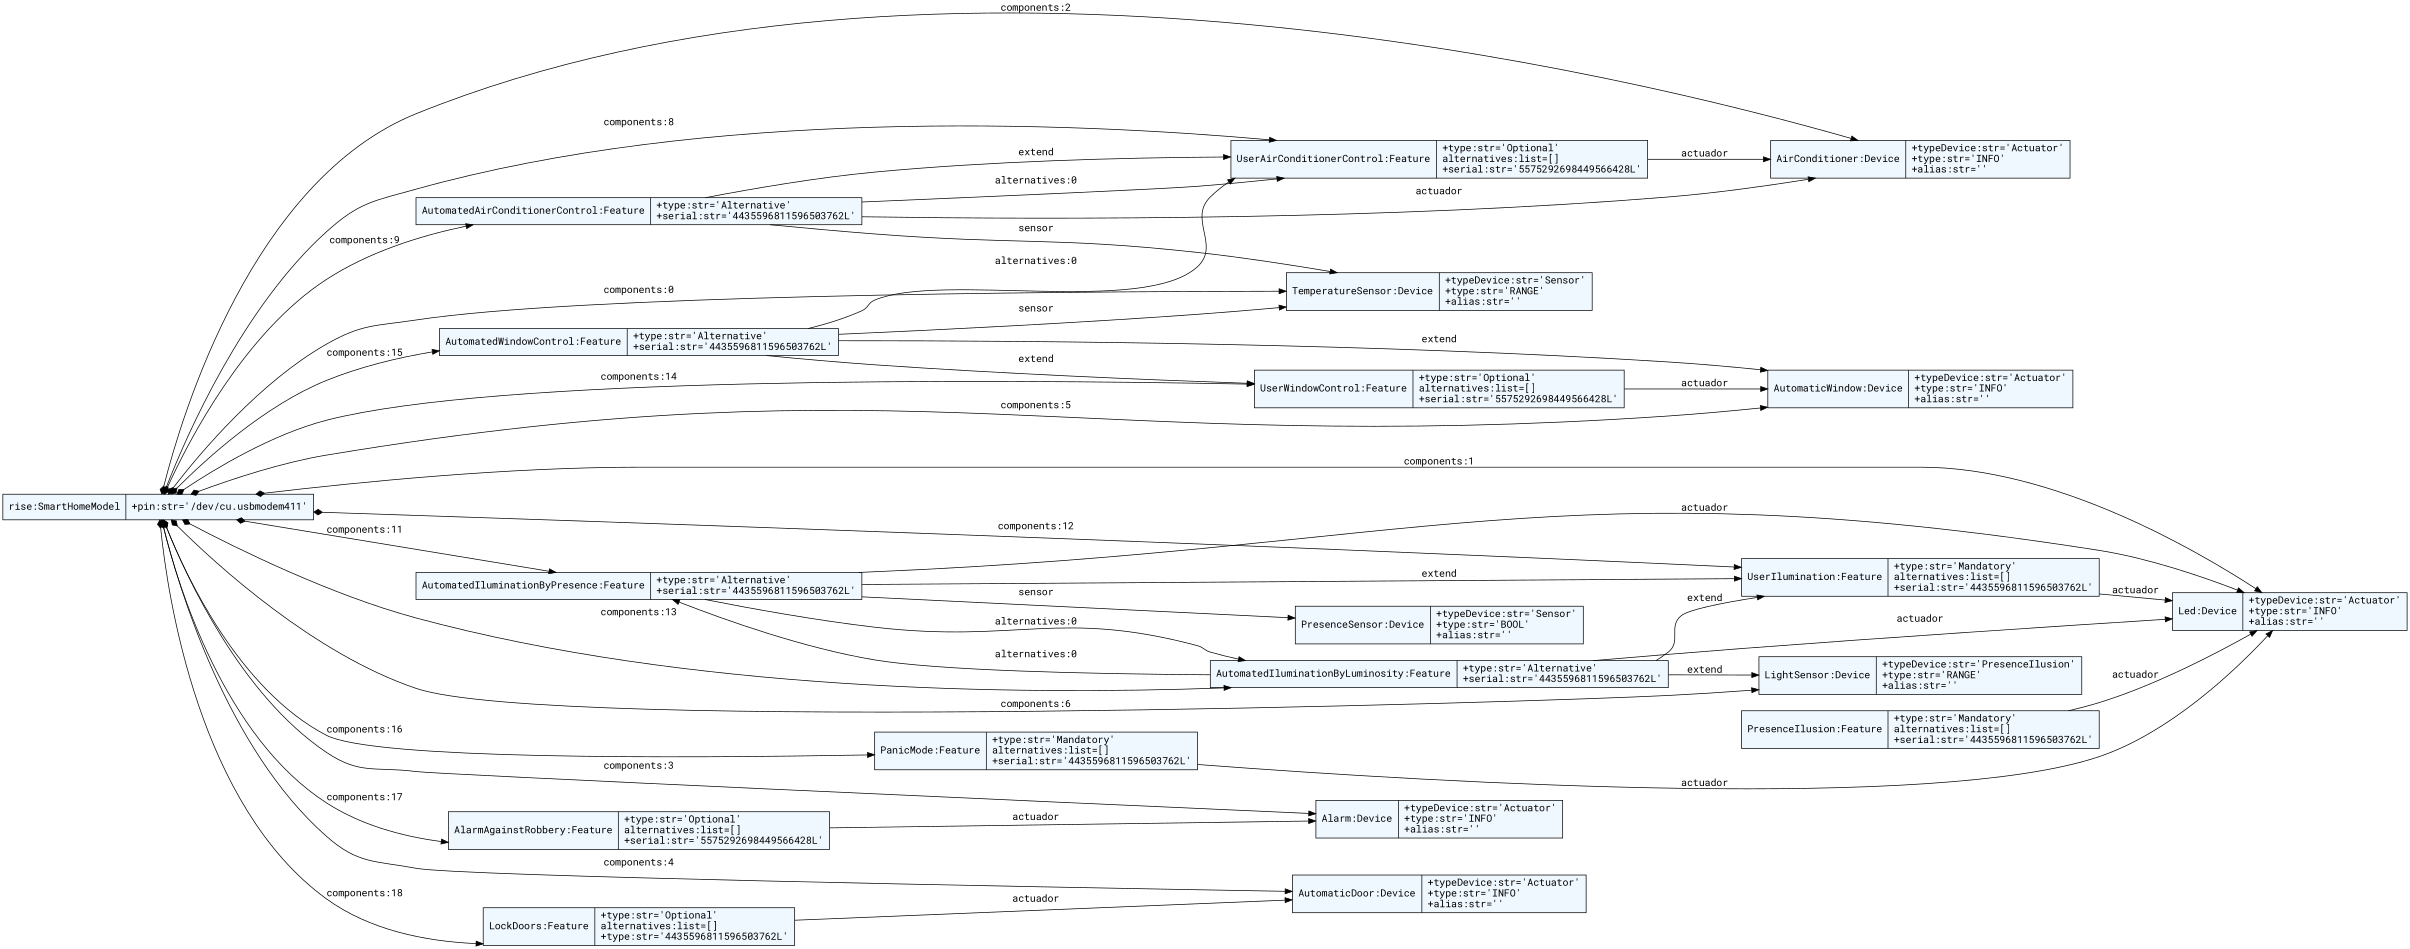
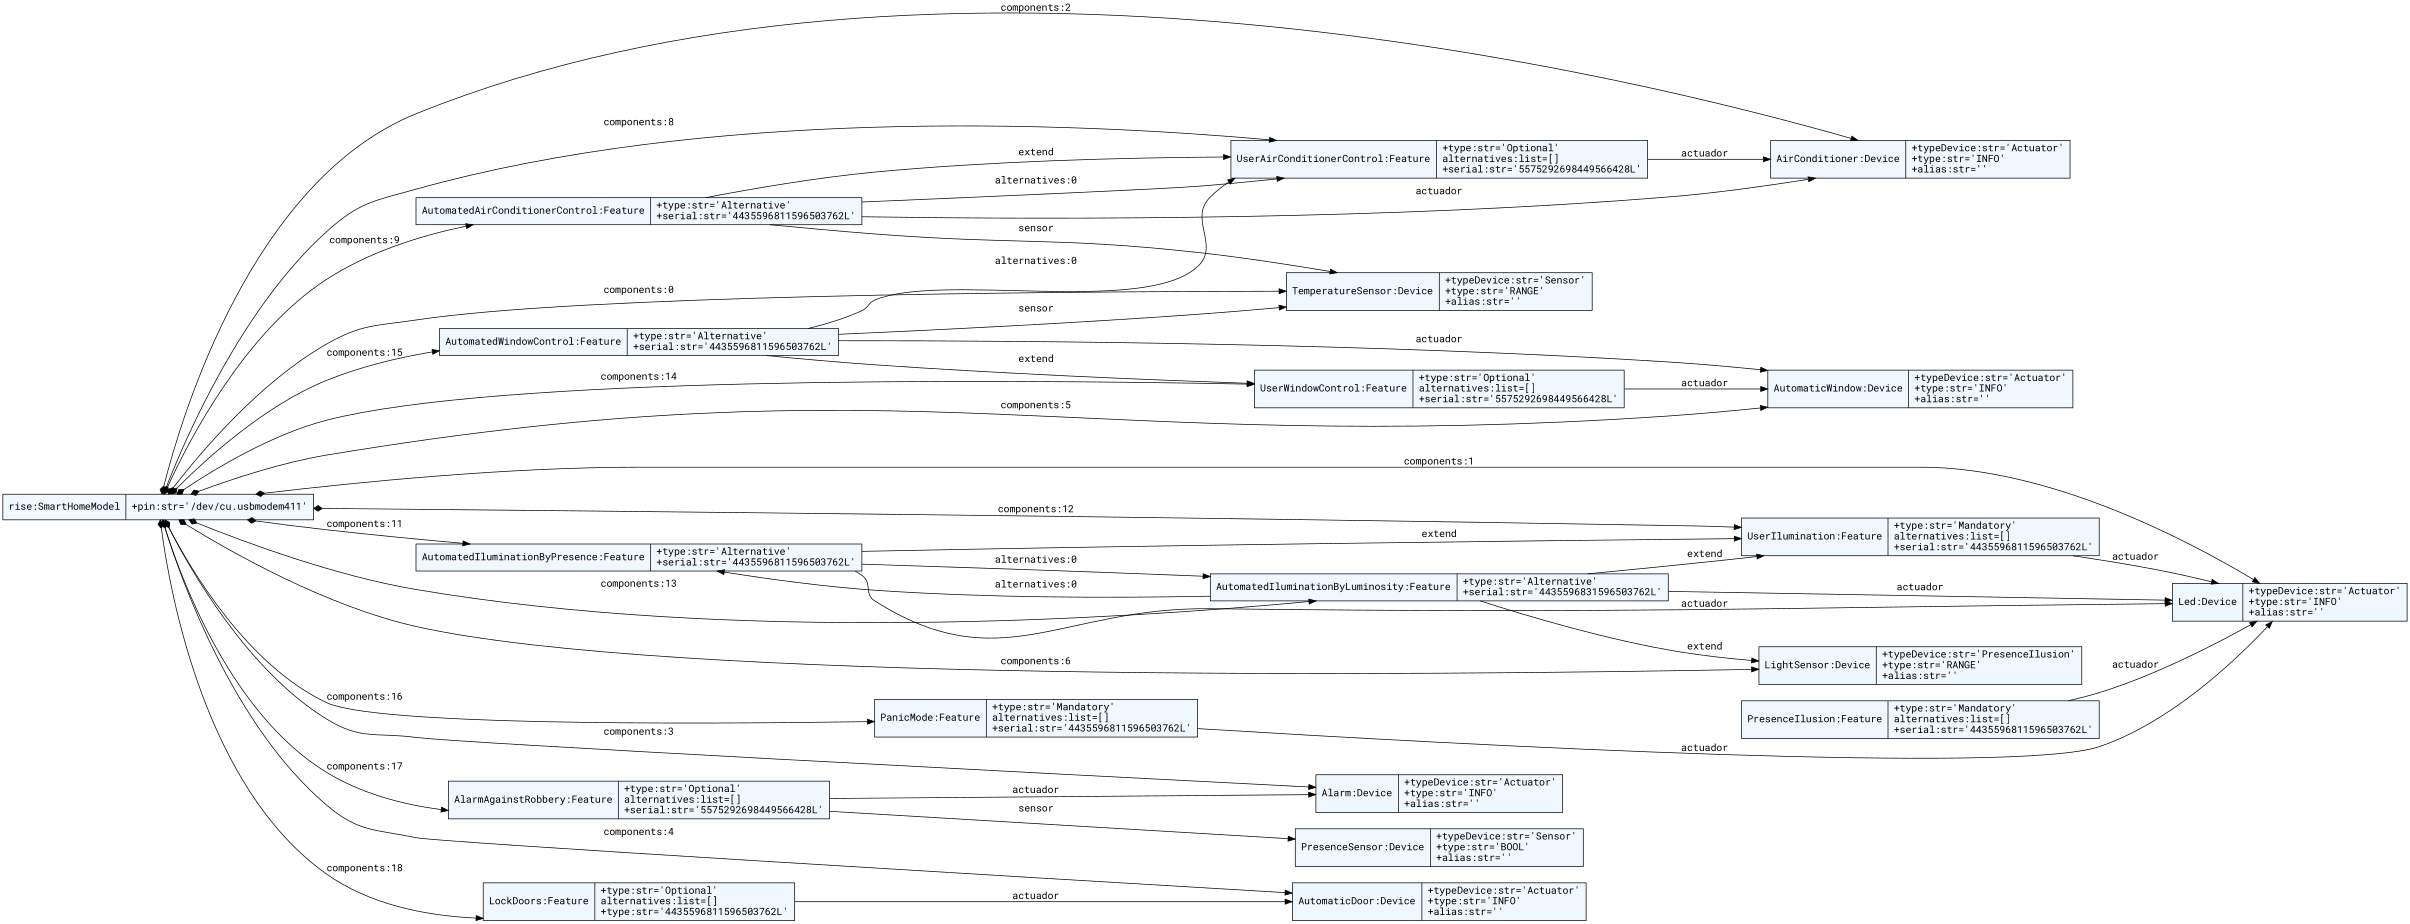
(1439, 340) -> (1439, 340)
(1075, 607) -> (1059, 825)
(1563, 679) -> (1563, 592)
